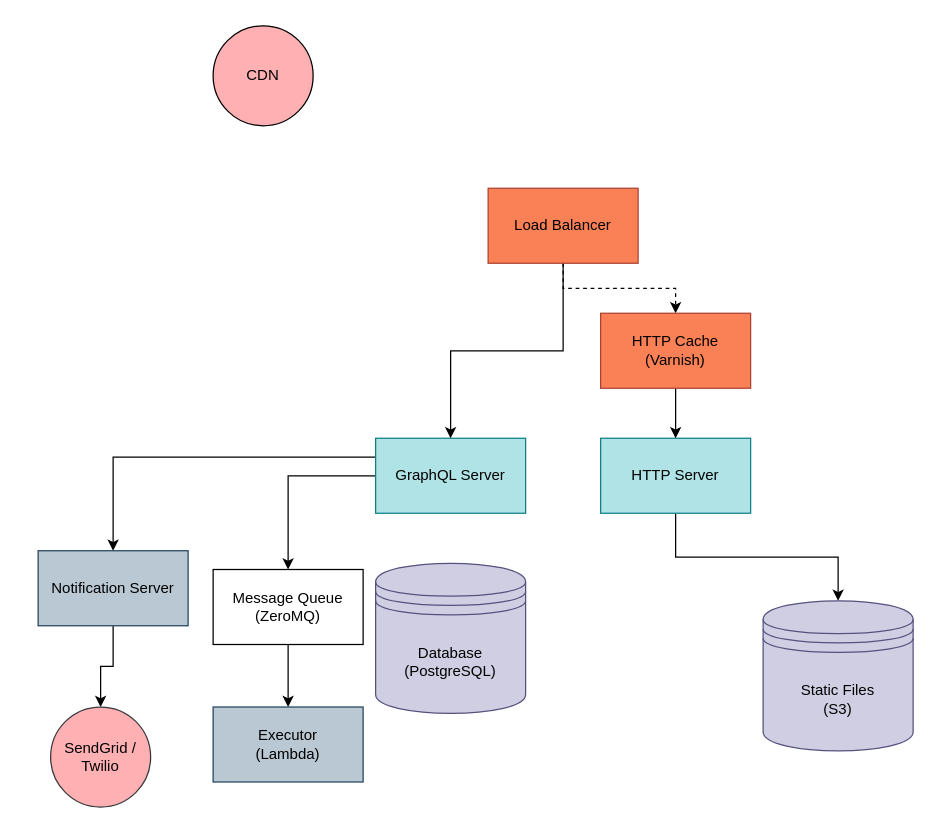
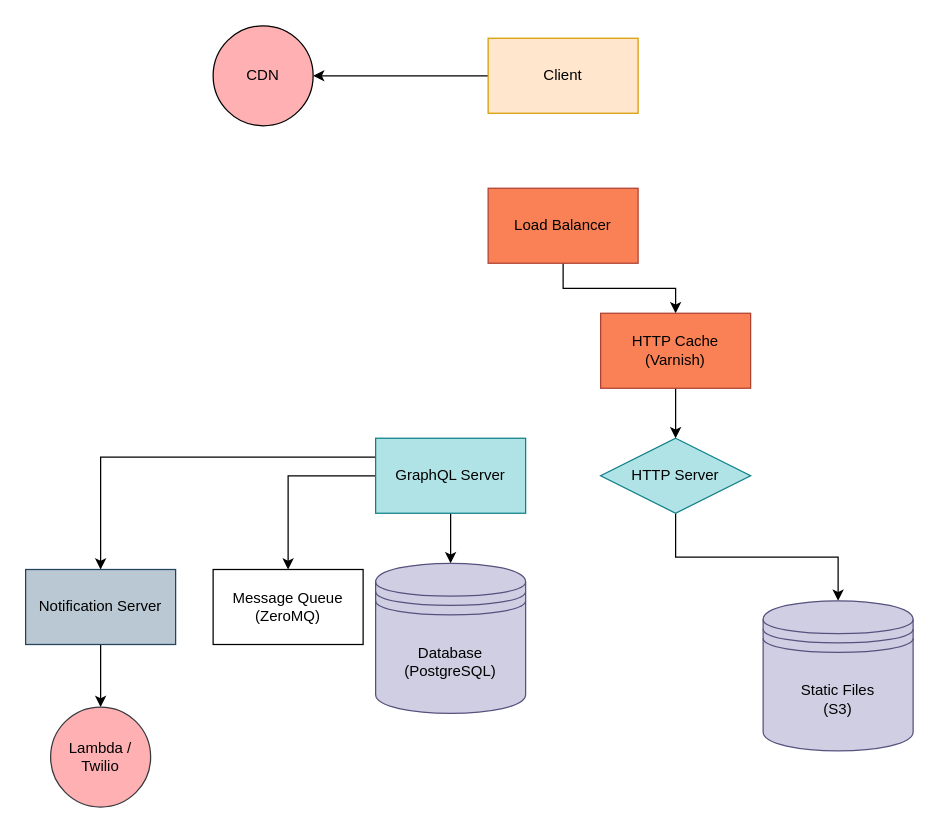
none -> (405, 76)
none -> (563, 76)
(627, 288) -> (627, 288)
(497, 351) -> none
(676, 476) -> (676, 476)
none -> (451, 534)
(113, 588) -> (101, 607)
(288, 672) -> none
(288, 744) -> none
(101, 757) -> (101, 757)
